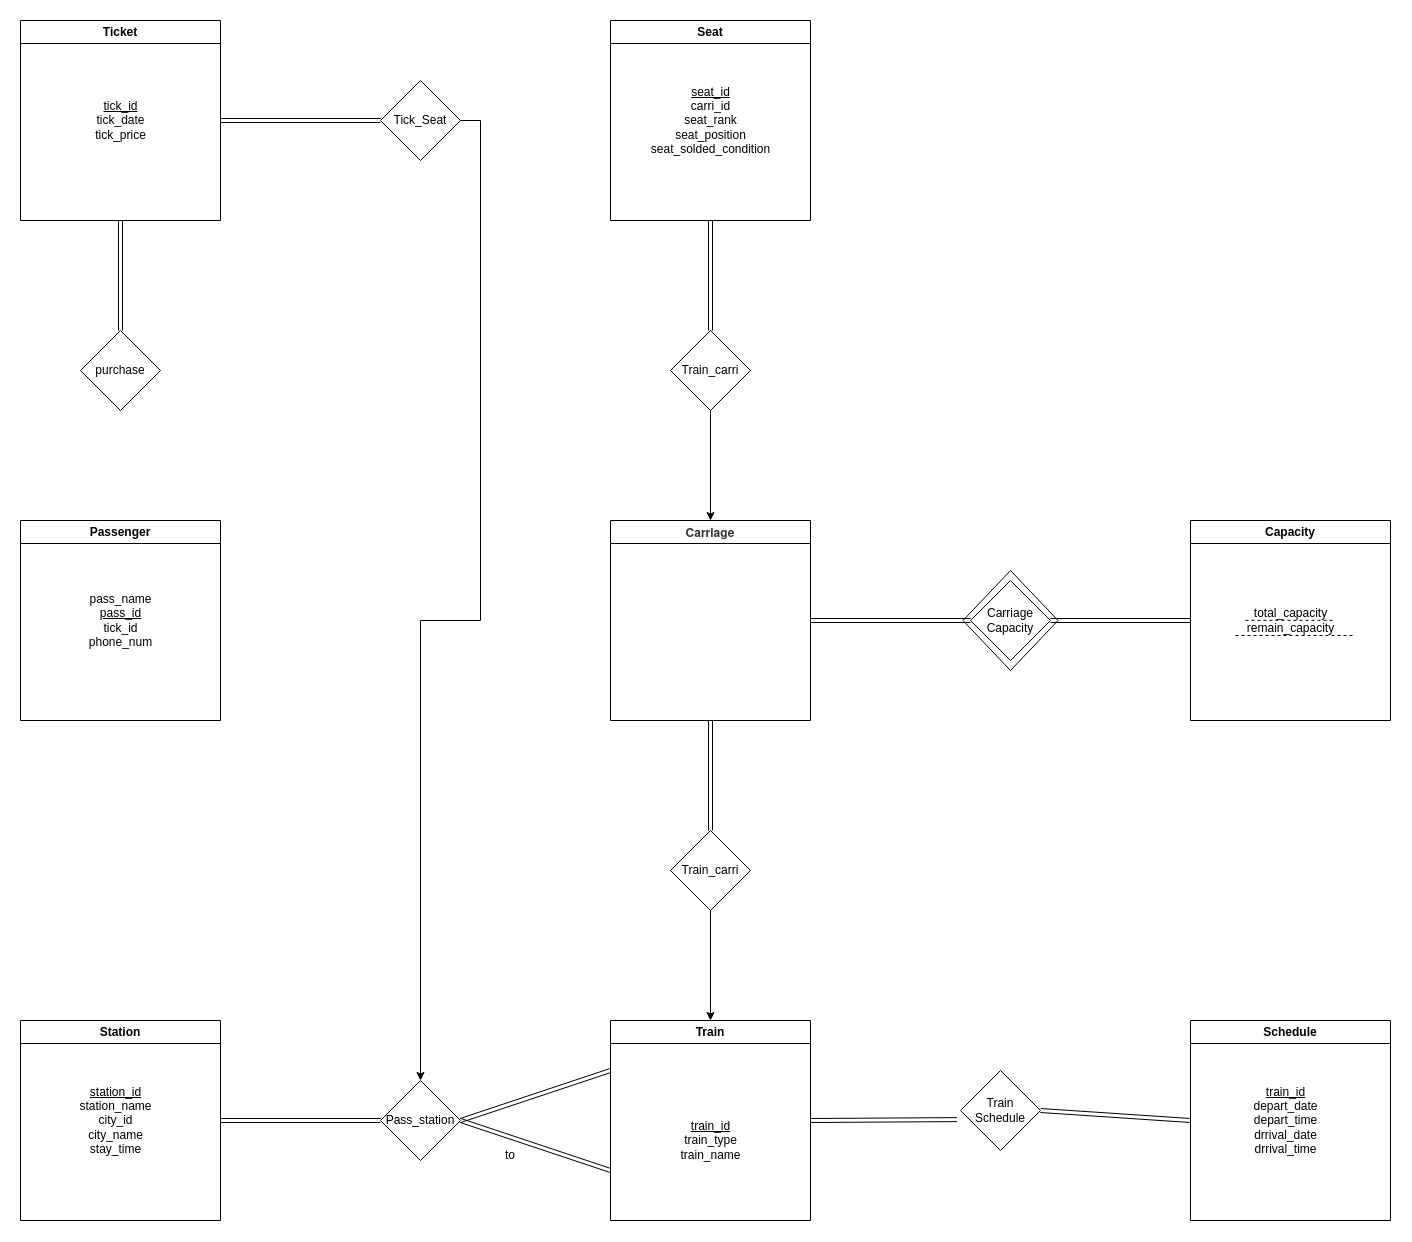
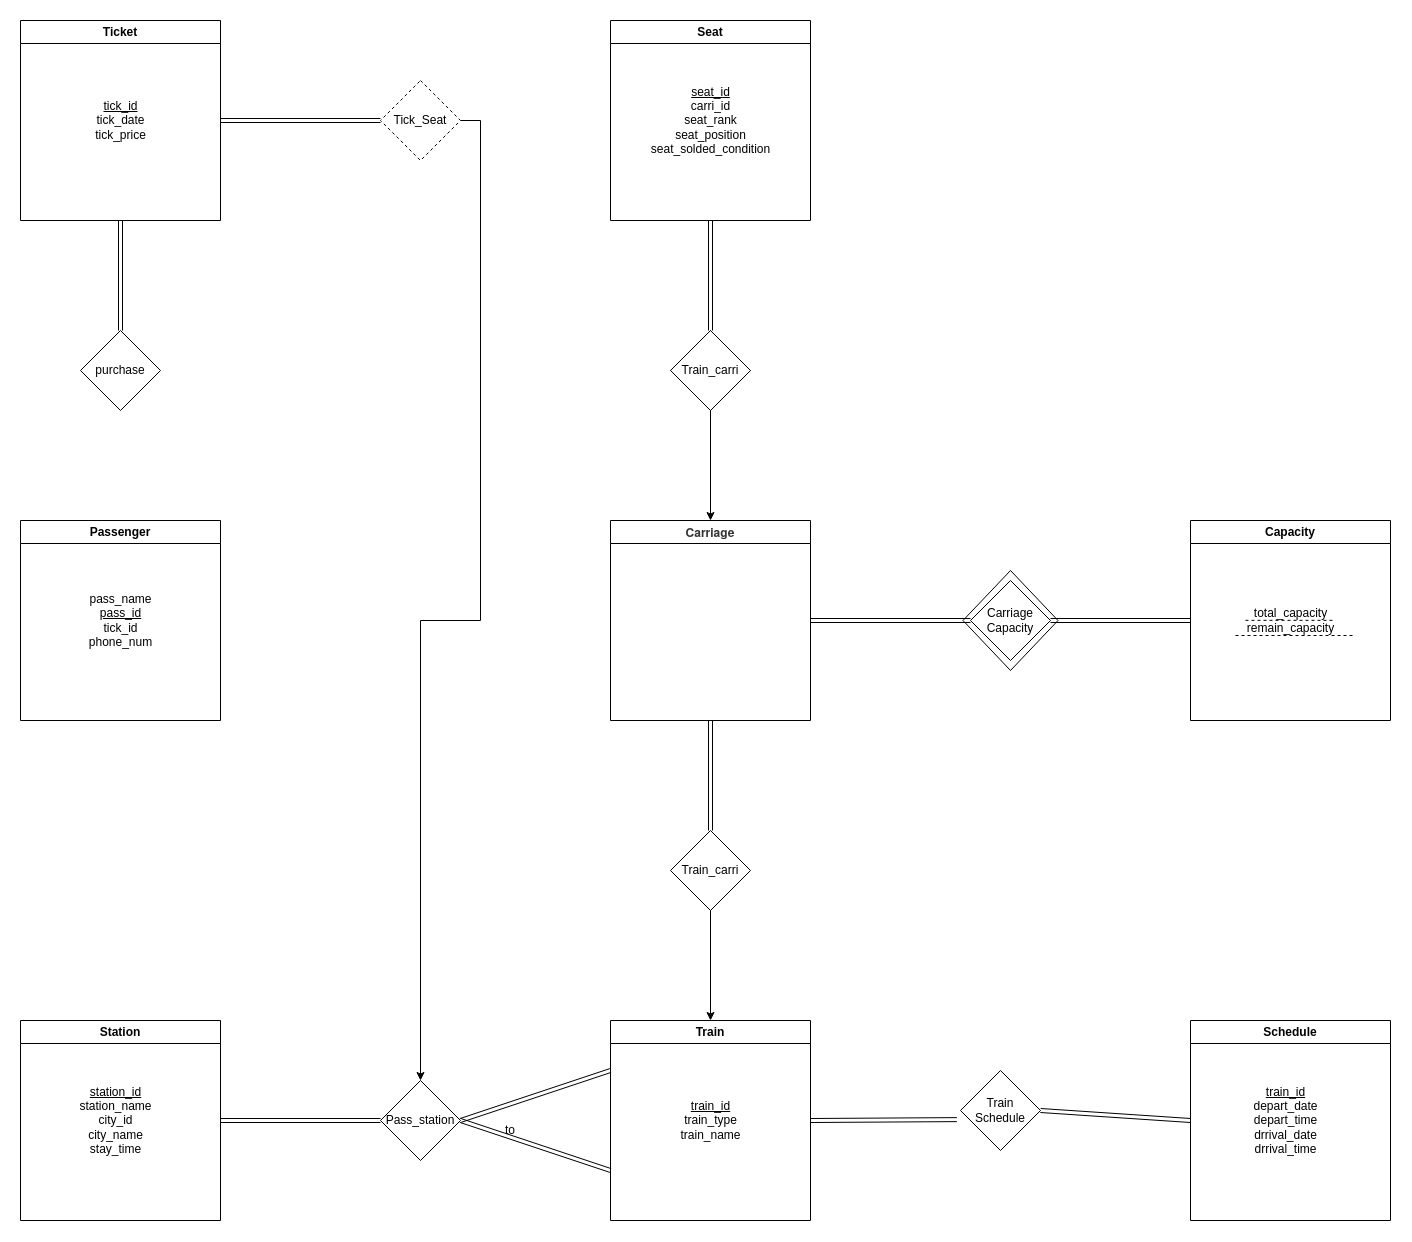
(421, 121) -> (421, 121)
(711, 1141) -> (711, 1121)
(511, 1156) -> (511, 1131)
